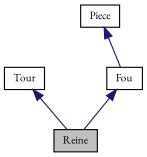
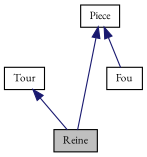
(96, 114) -> (87, 84)
